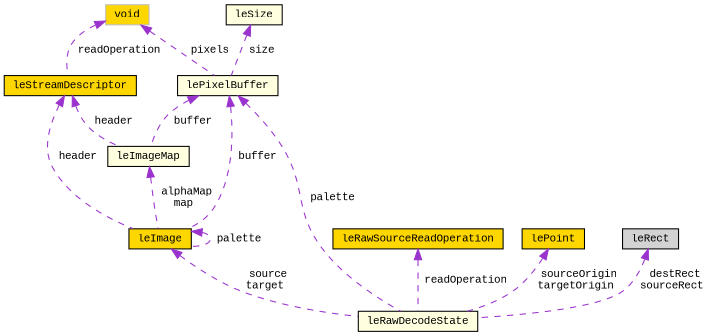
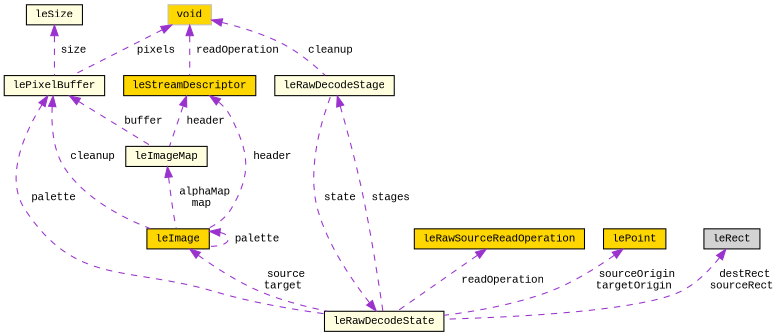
none -> (335, 86)
(255, 156) -> (90, 156)
